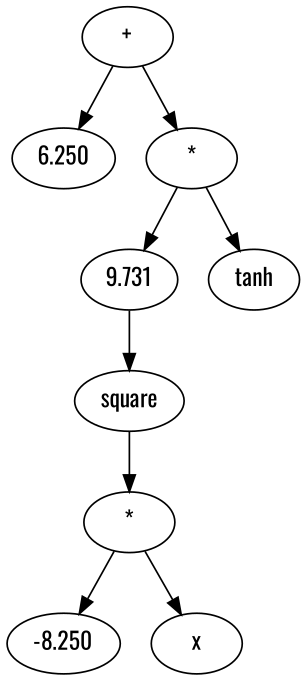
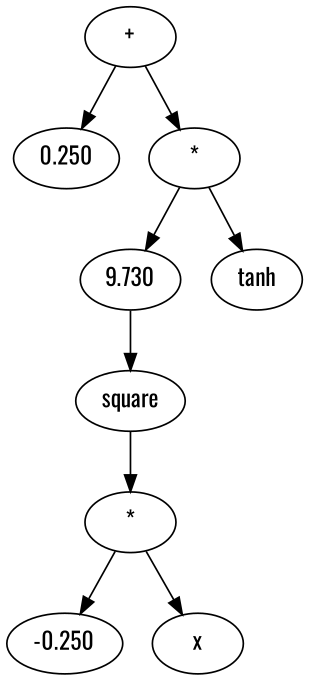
(64, 158) -> (66, 158)
(129, 280) -> (130, 280)
(64, 644) -> (65, 644)
